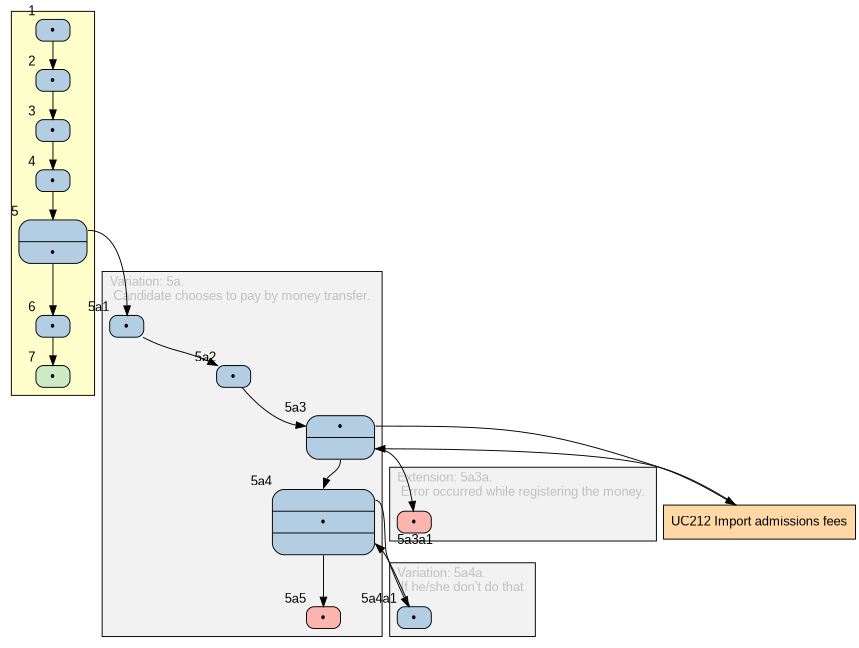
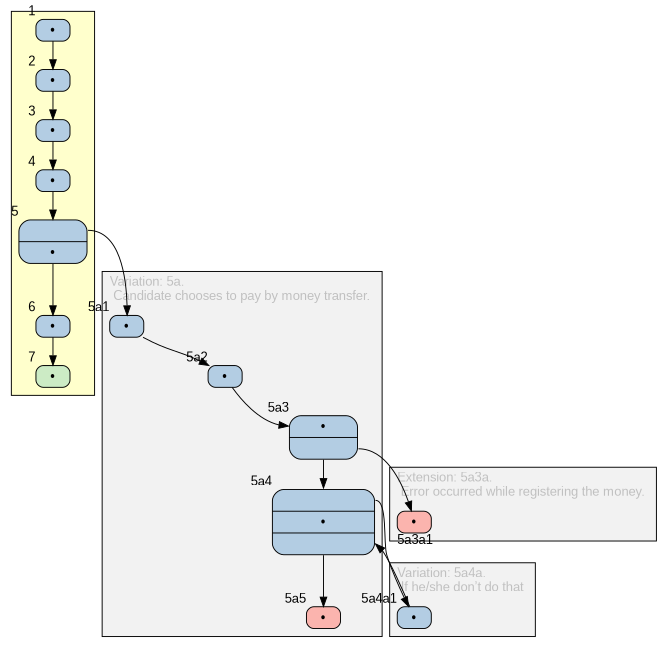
(760, 522) -> none
